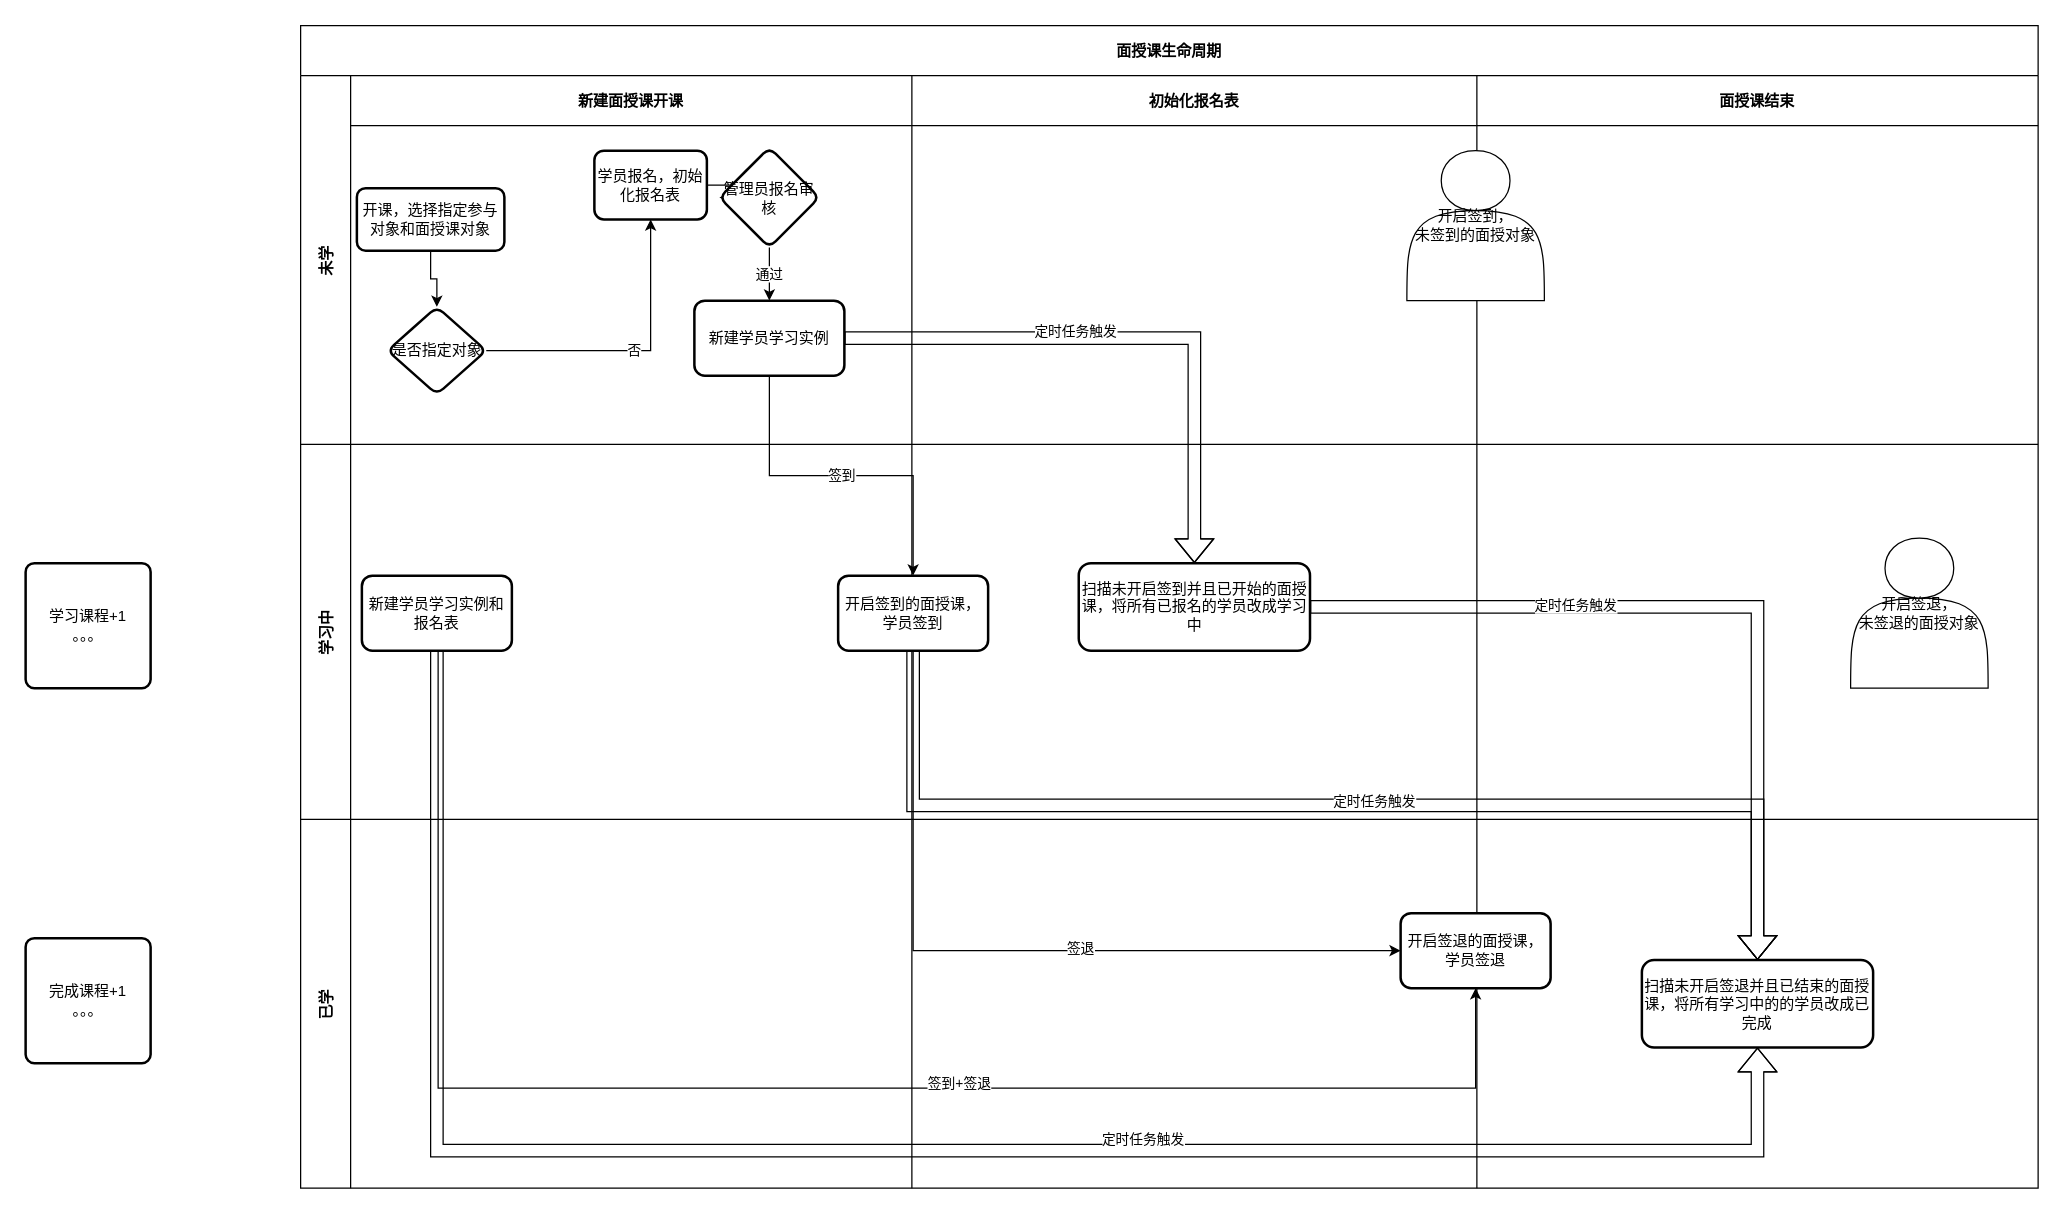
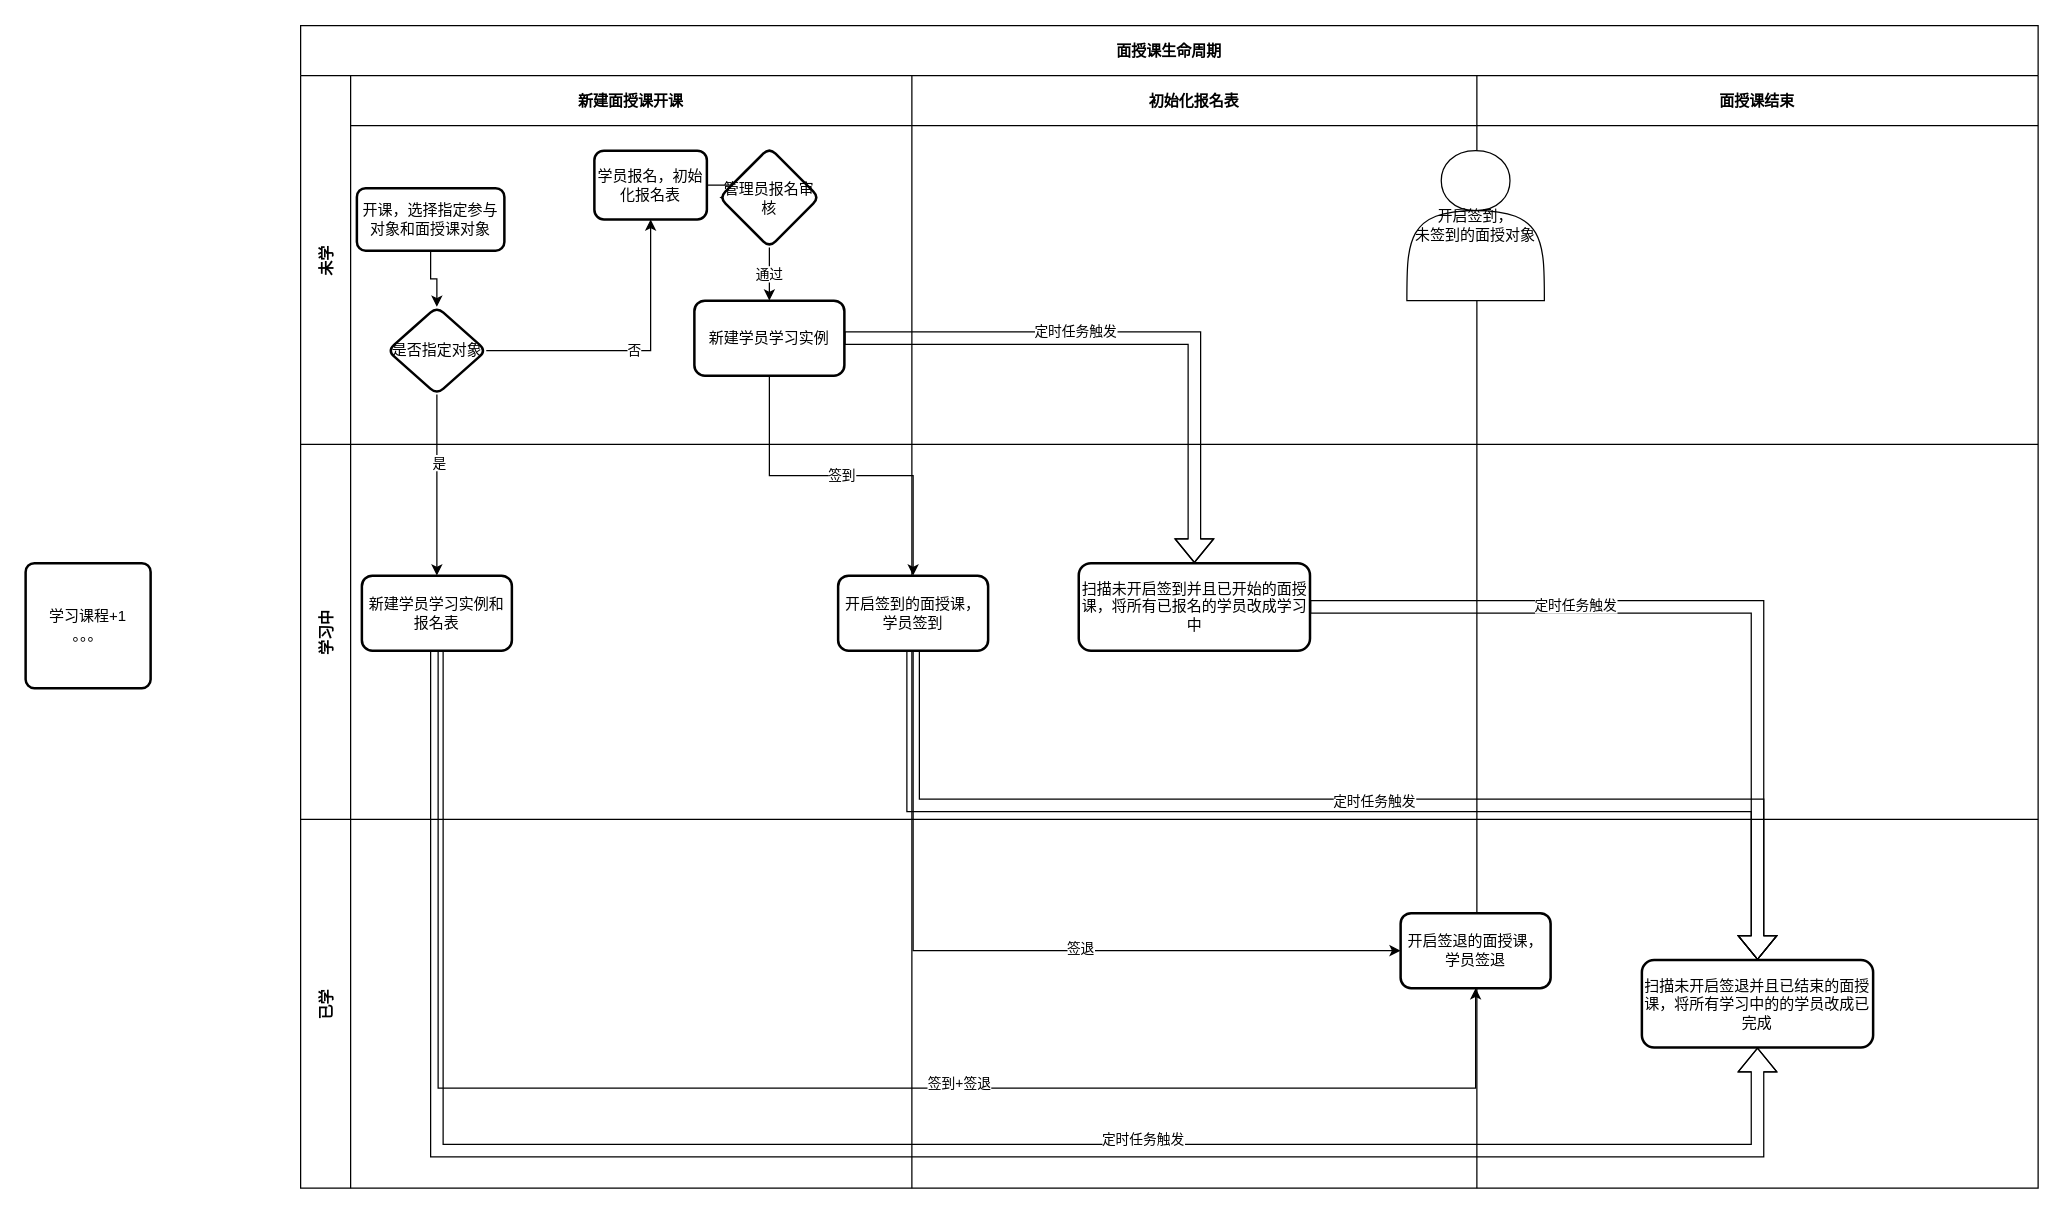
none -> (437, 481)
(1919, 613) -> none
(88, 1001) -> none
